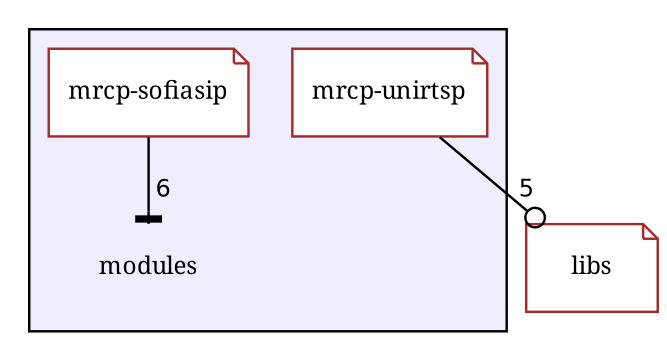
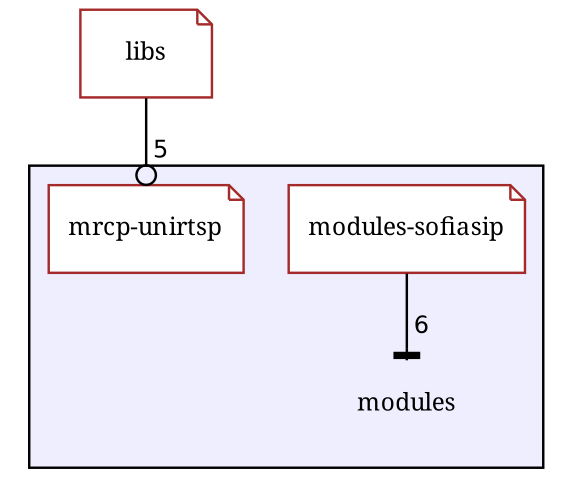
(149, 93) -> (407, 229)
(484, 174) -> (146, 132)
